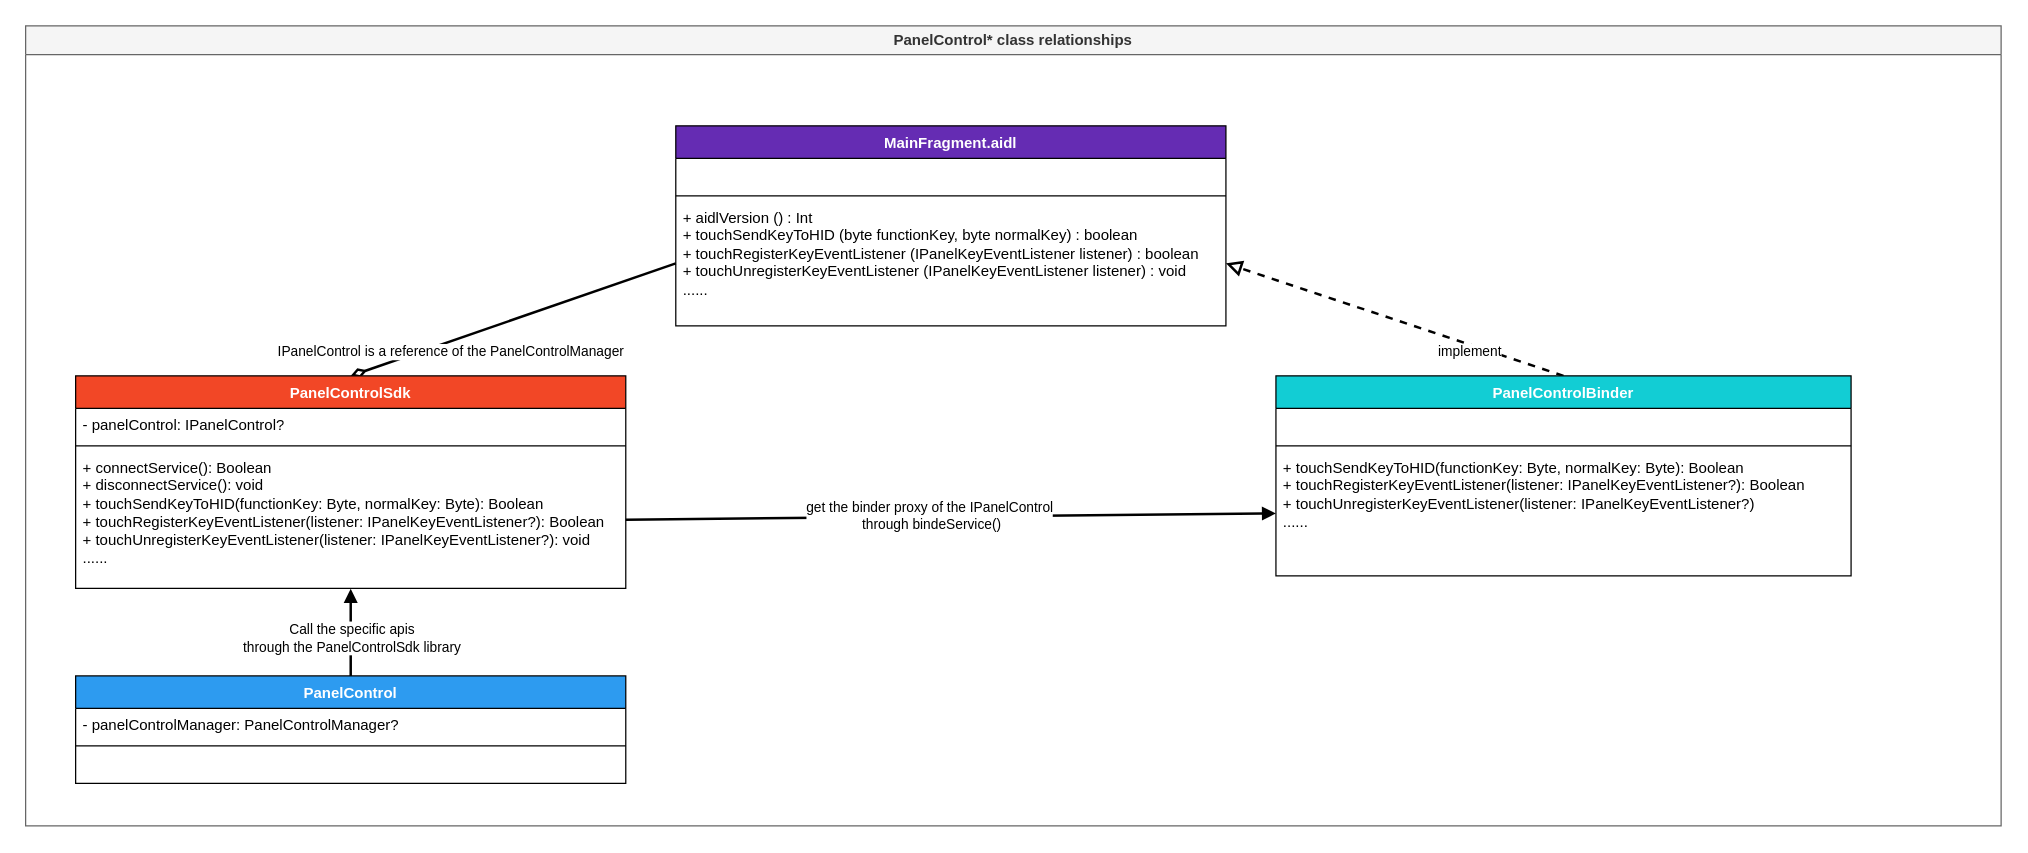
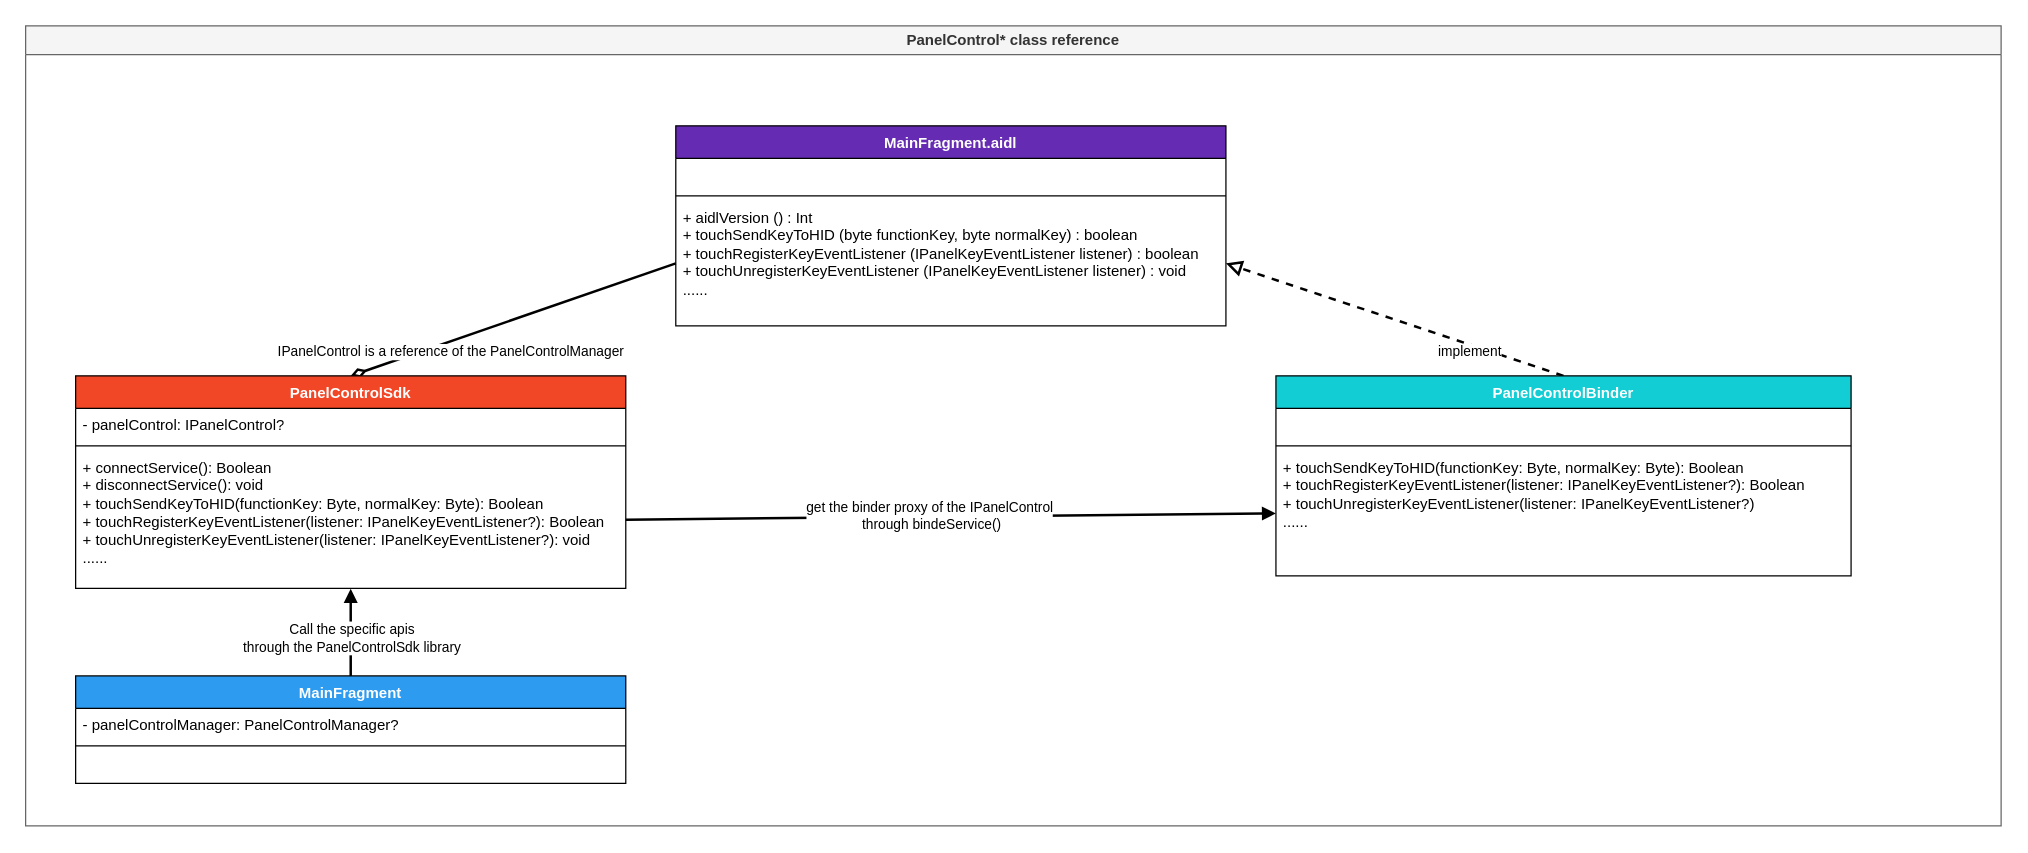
(1013, 41) -> (1013, 41)
(351, 693) -> (351, 693)
